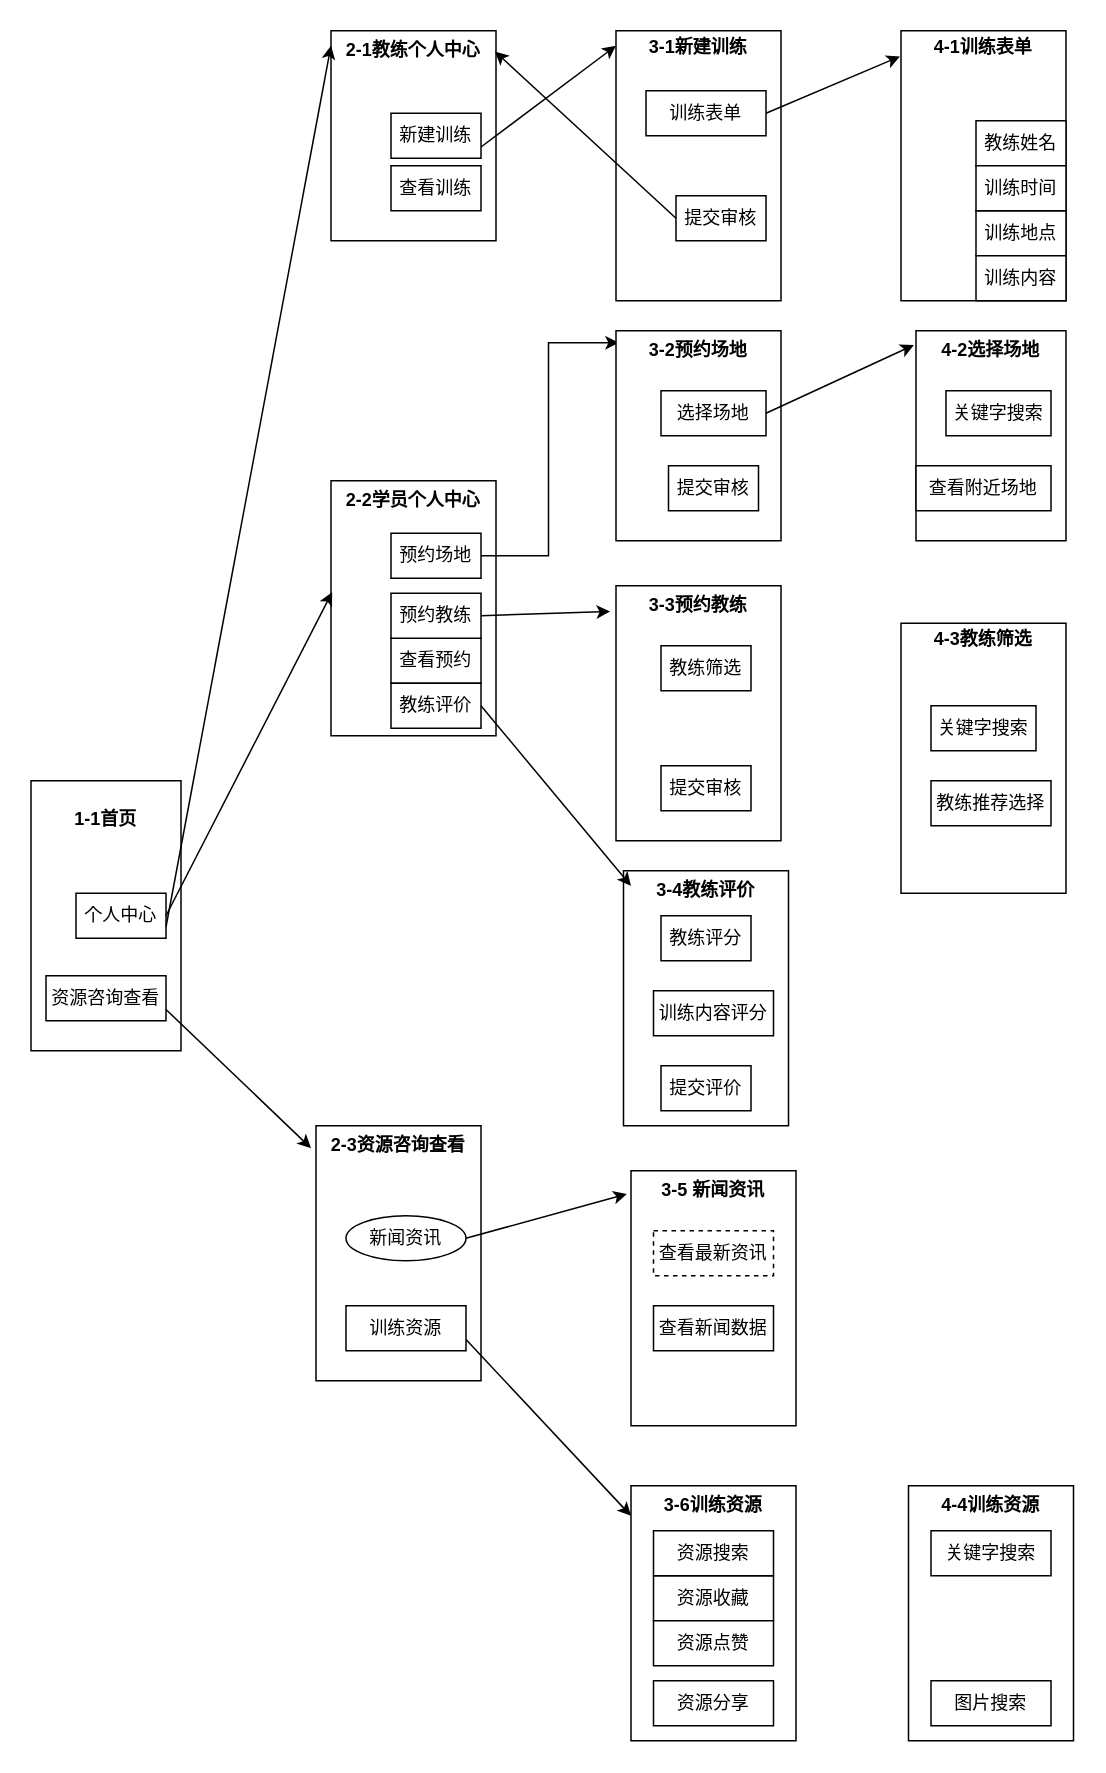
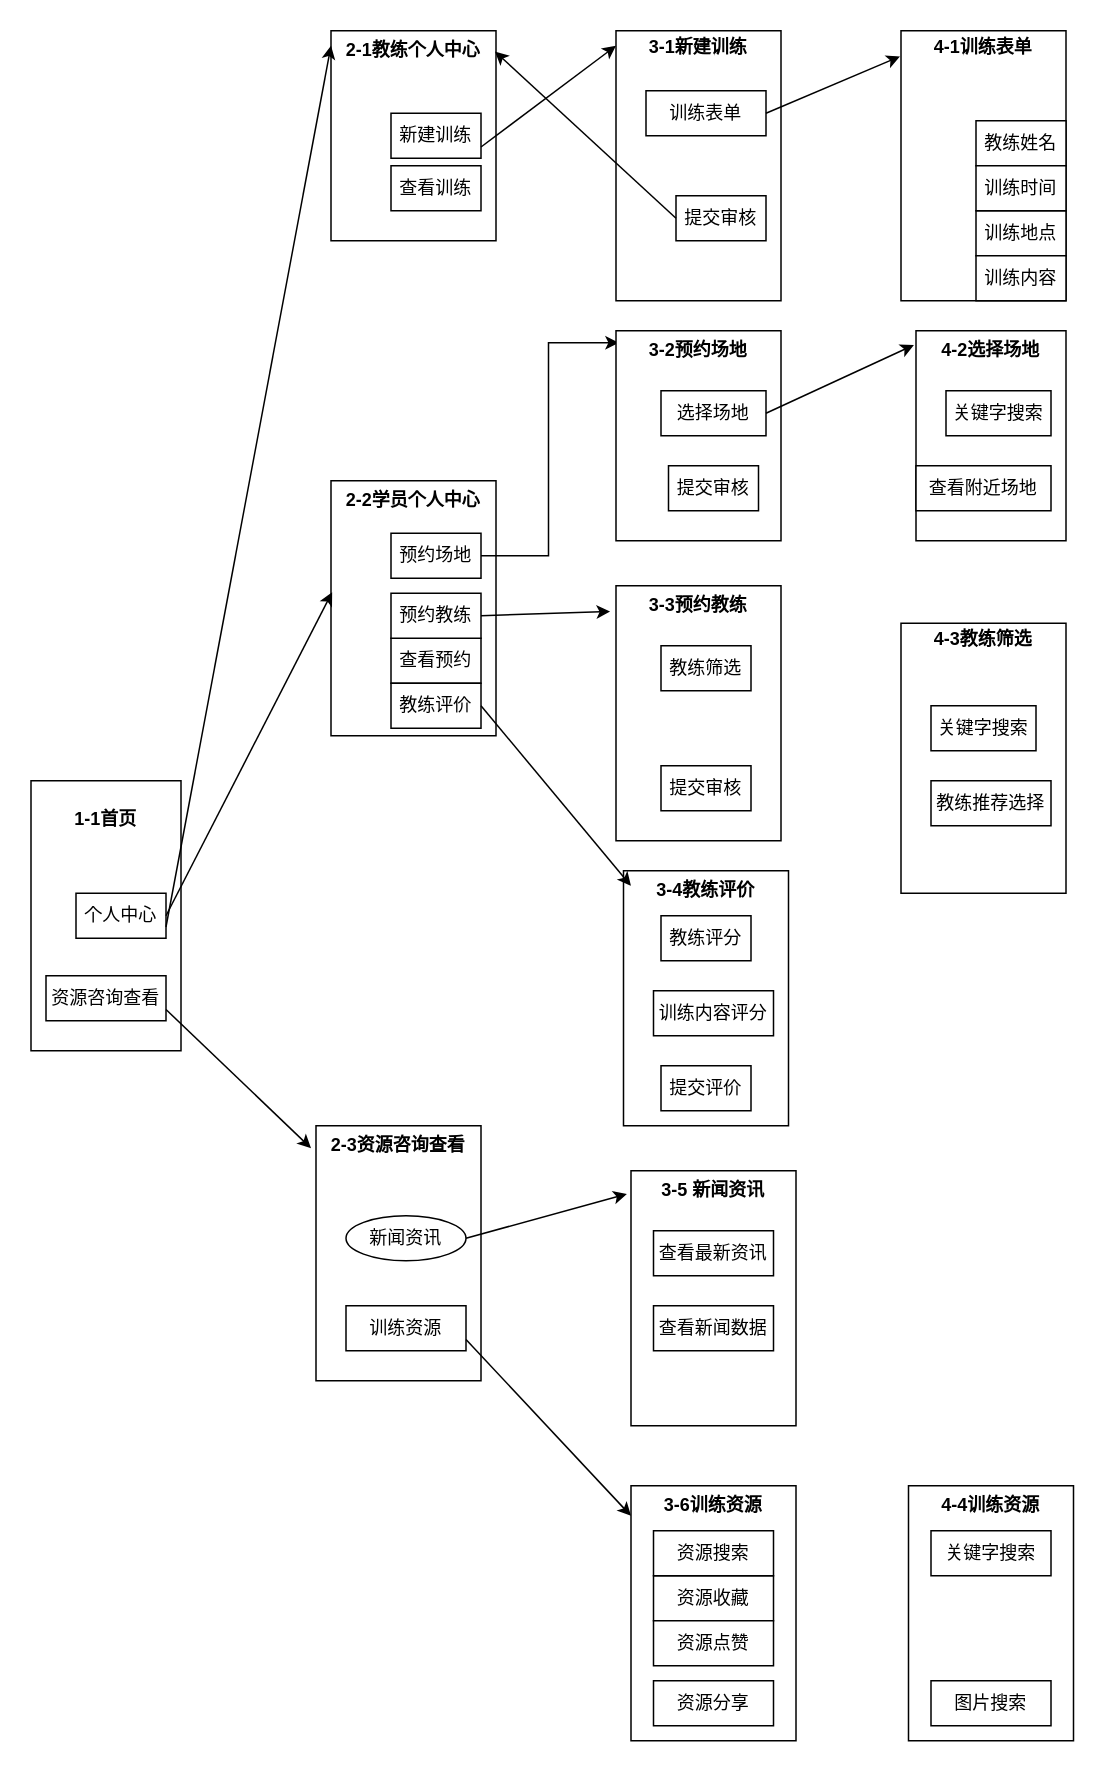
(713, 1253) -> (713, 1253)
